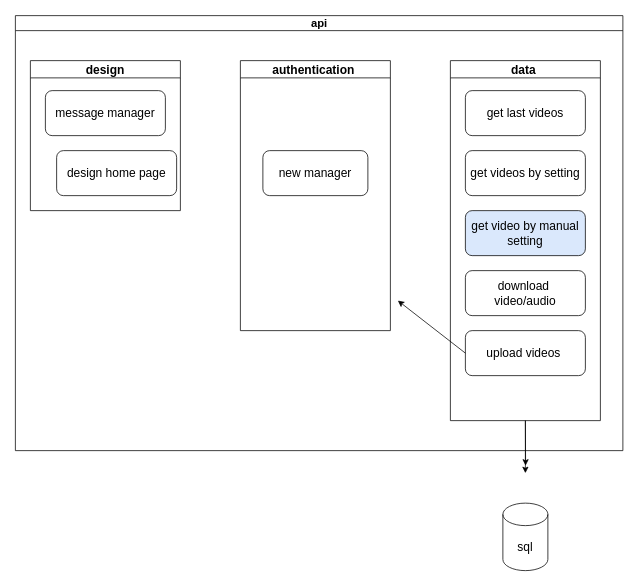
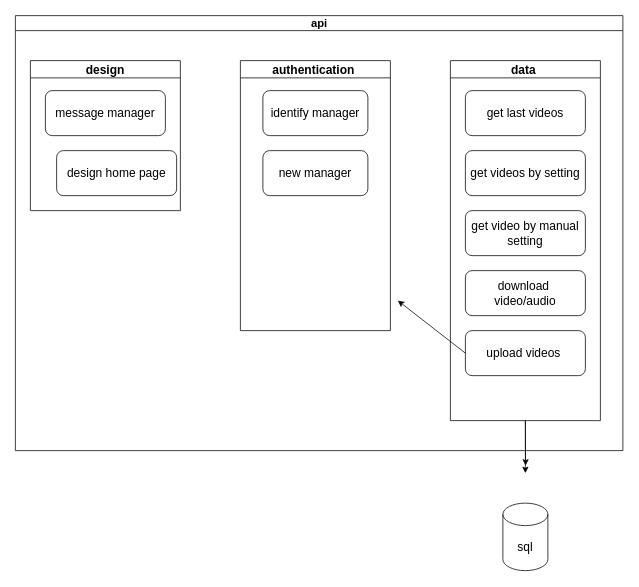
none -> (315, 113)
(525, 233) -> (525, 233)
